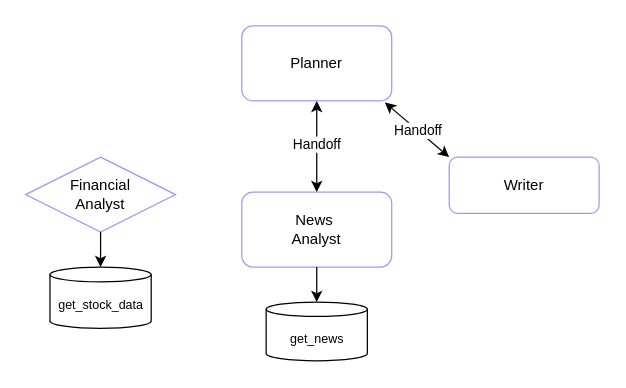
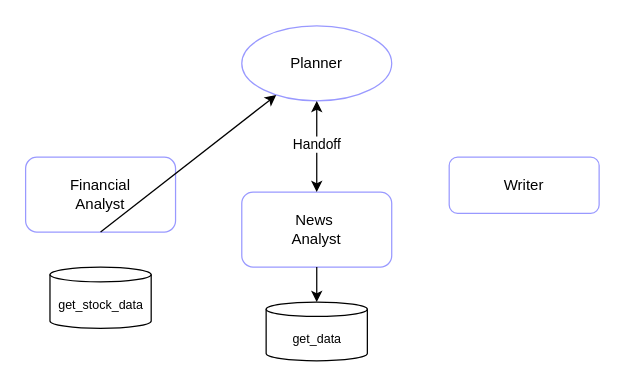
(317, 63) -> (317, 63)
(417, 130) -> none
(101, 194) -> (101, 194)
(101, 246) -> (191, 161)
(318, 338) -> (318, 338)
